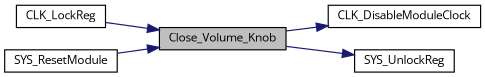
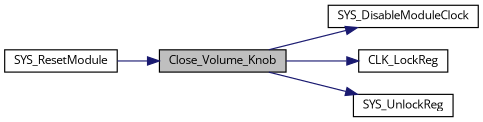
(404, 16) -> (403, 16)
(127, 25) -> (316, 61)
